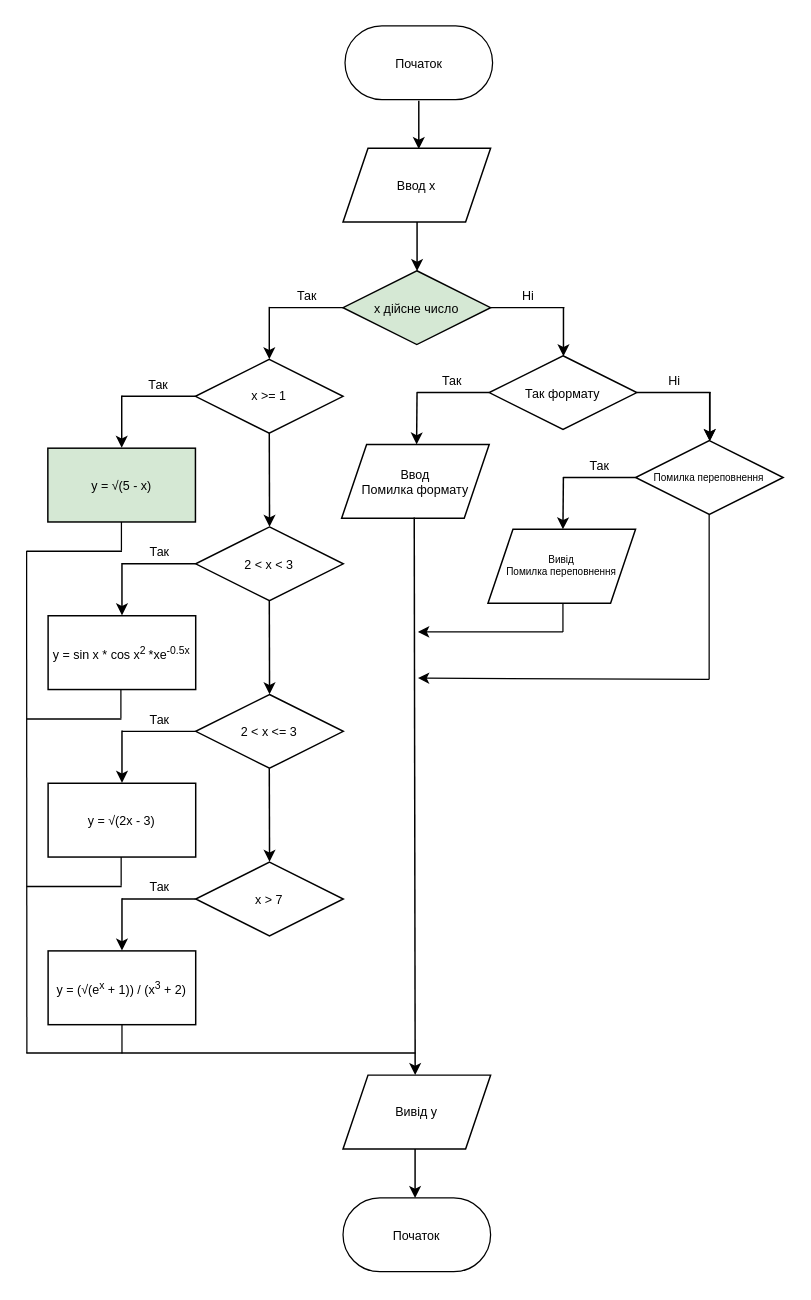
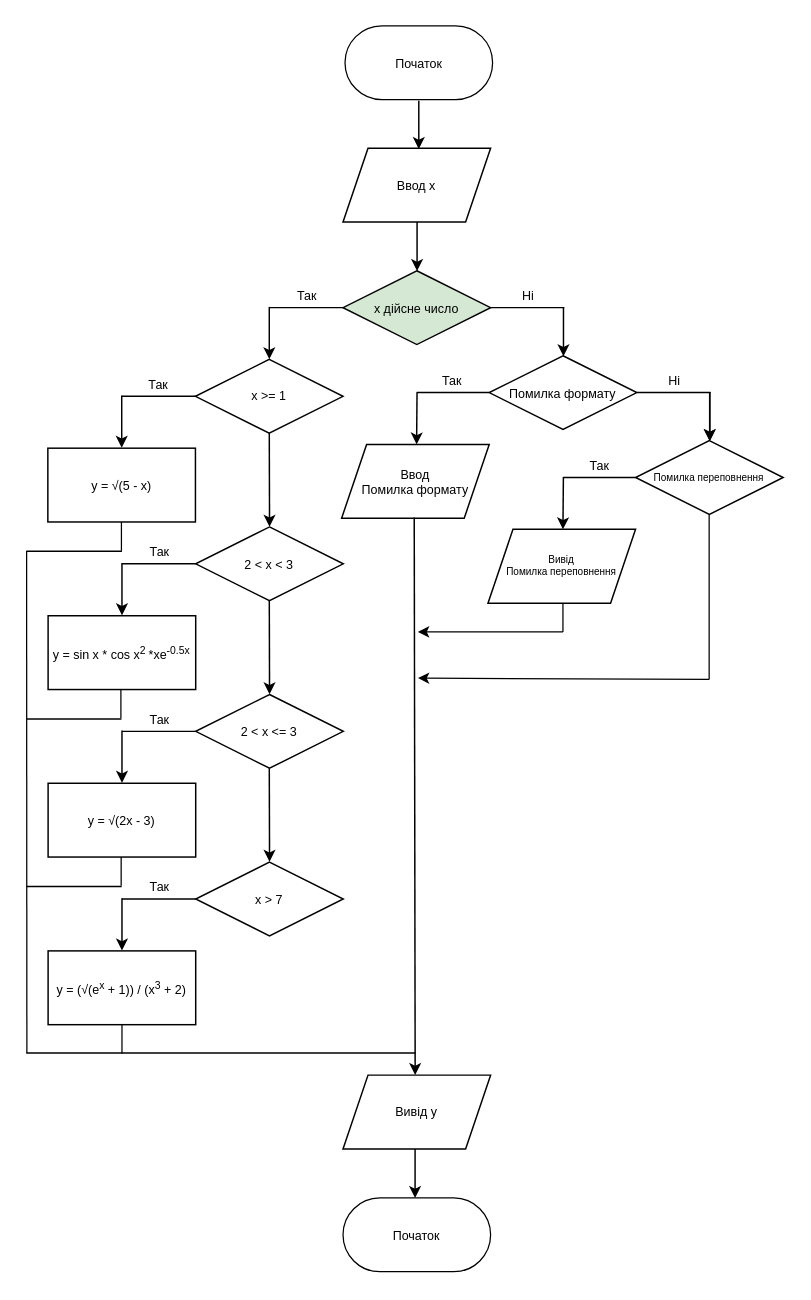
(563, 393) -> (563, 393)
(122, 485) -> (122, 485)
